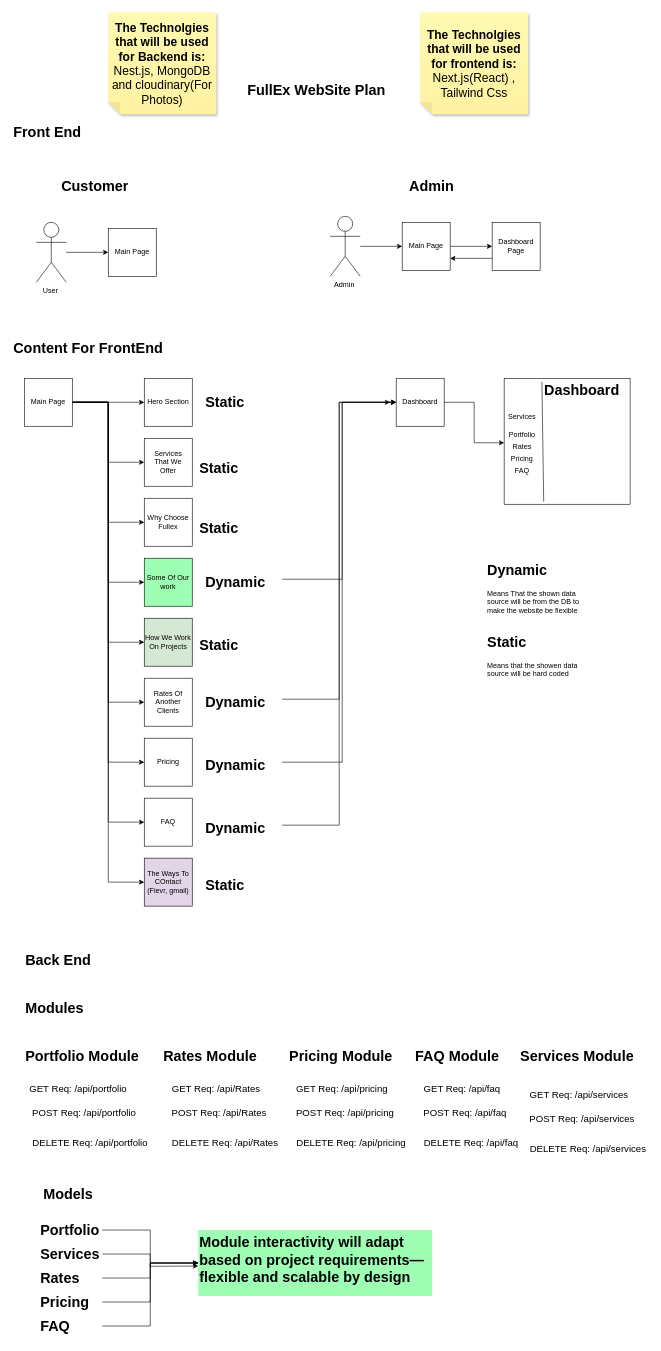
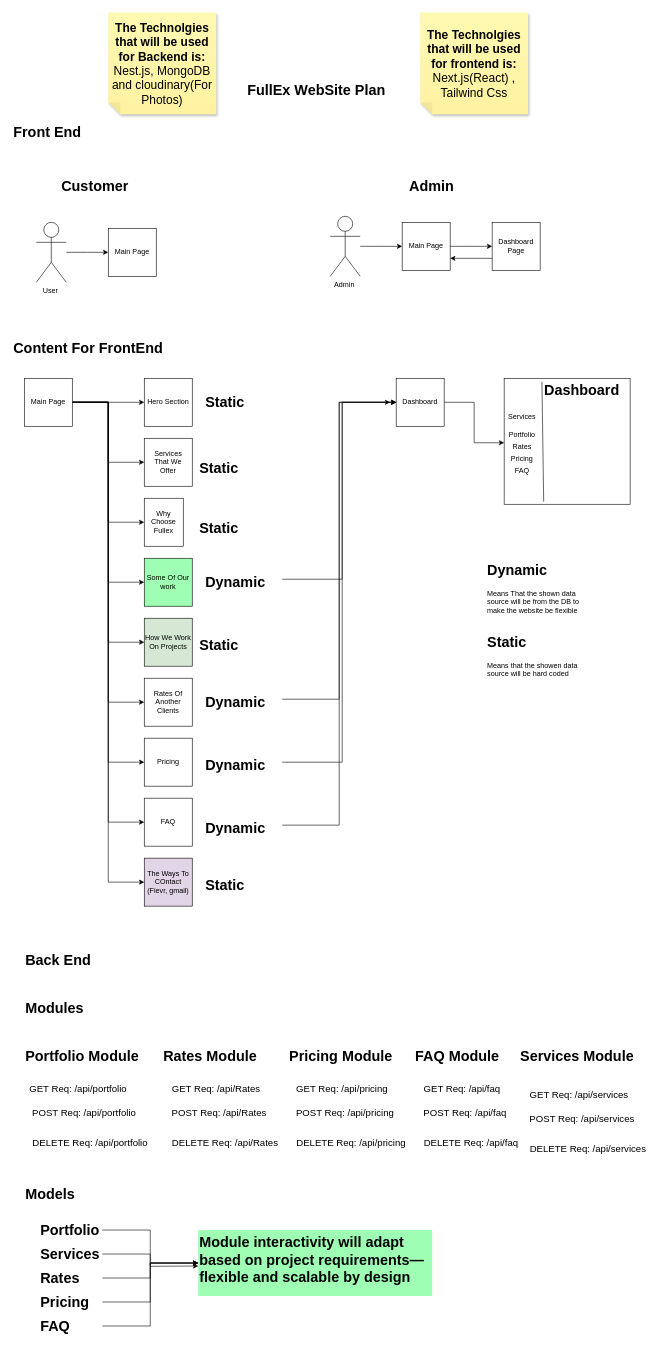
(168, 522) -> (164, 522)
(78, 1194) -> (60, 1194)
